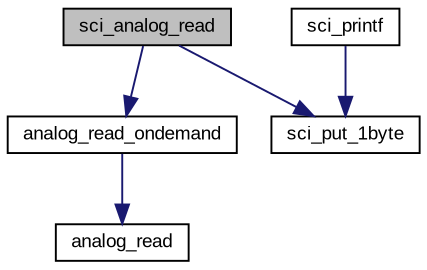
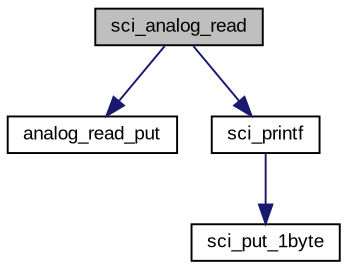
(238, 76) -> (216, 73)
(122, 135) -> (92, 135)
(122, 243) -> none
